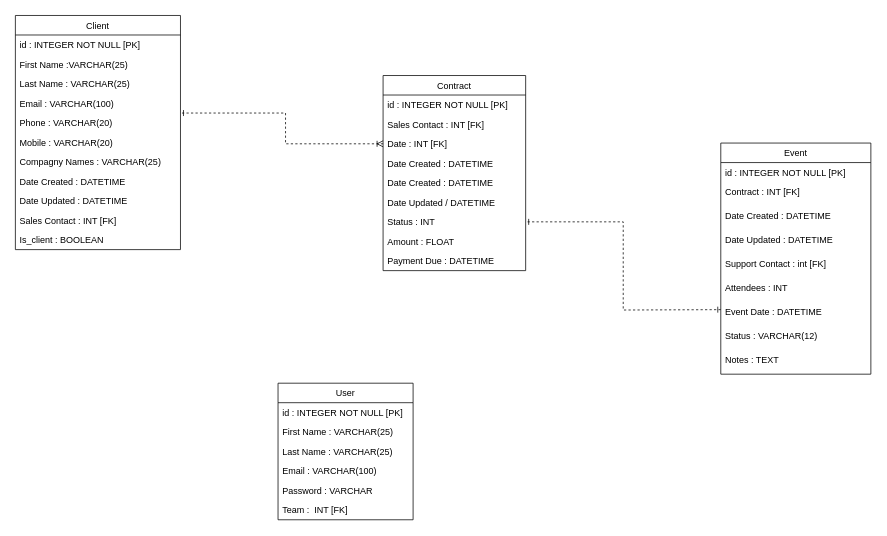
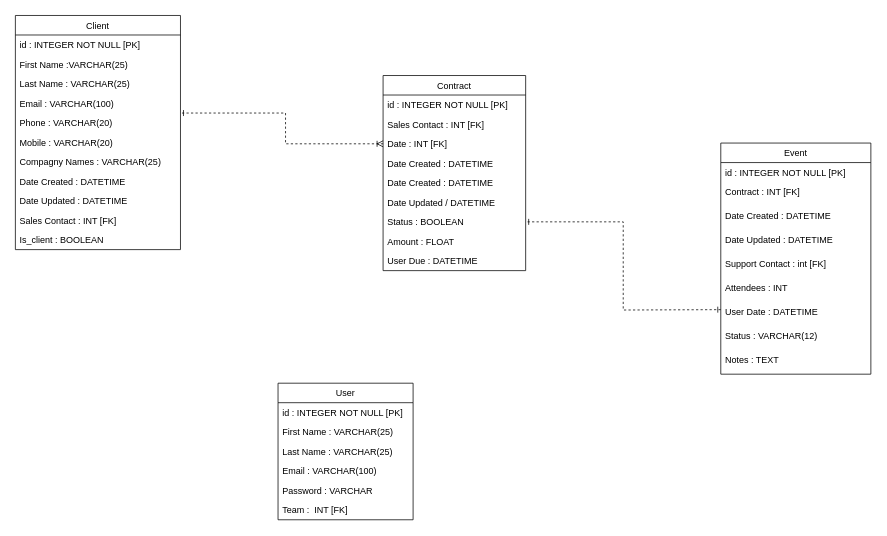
(414, 222) -> (424, 222)
(438, 261) -> (430, 261)
(773, 312) -> (770, 312)
